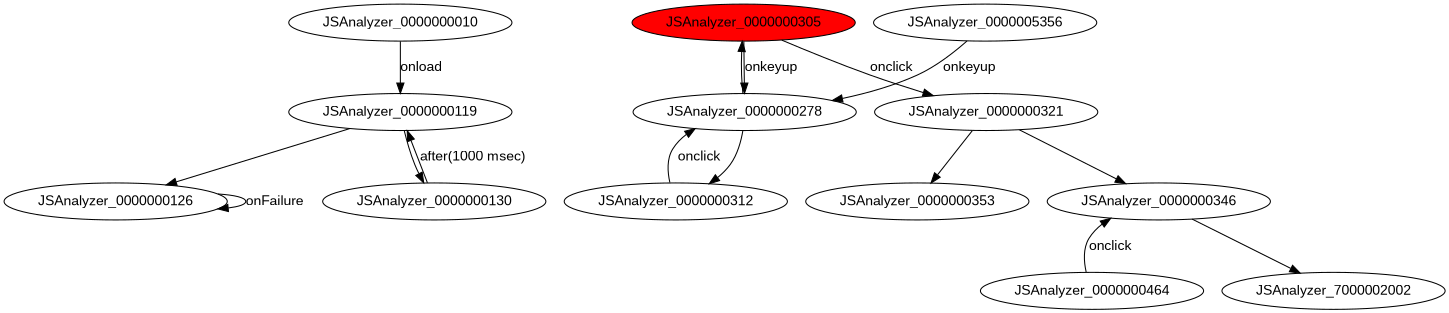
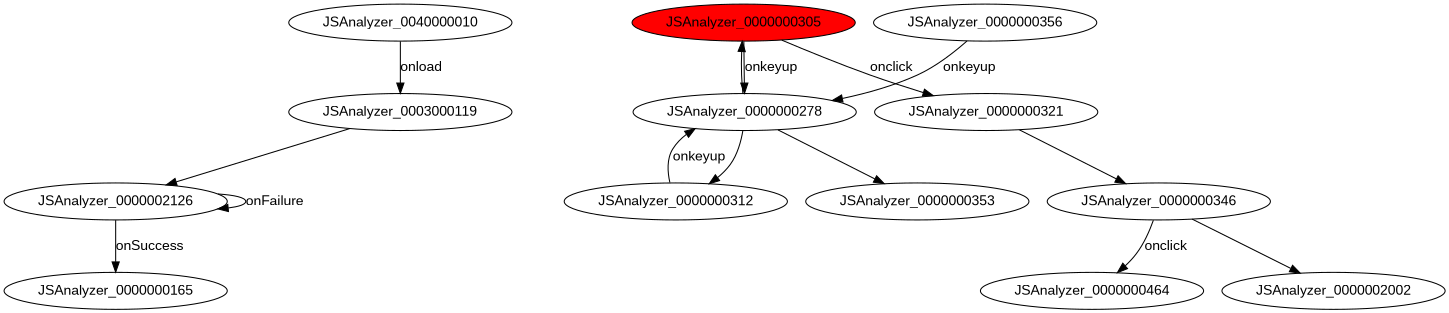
(400, 23) -> (400, 23)
(985, 23) -> (985, 23)
(400, 112) -> (400, 112)
(955, 153) -> (826, 154)
(699, 157) -> (699, 157)
(116, 201) -> (116, 201)
(434, 201) -> none
(1086, 245) -> (1142, 245)
none -> (116, 291)
(1334, 291) -> (1334, 291)
